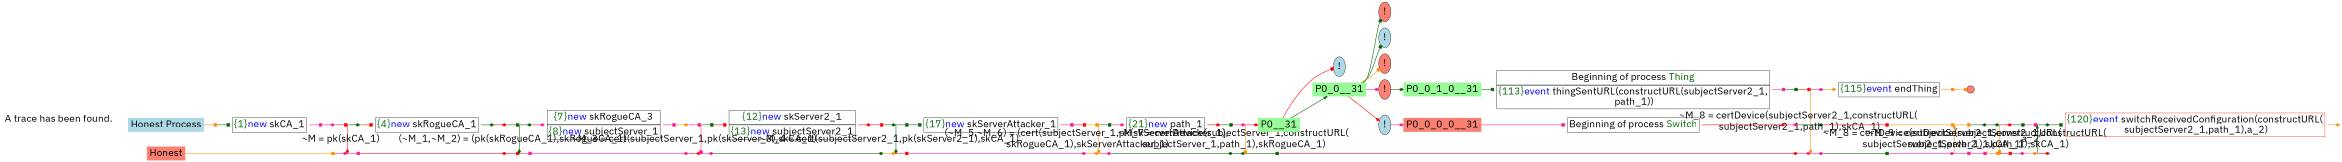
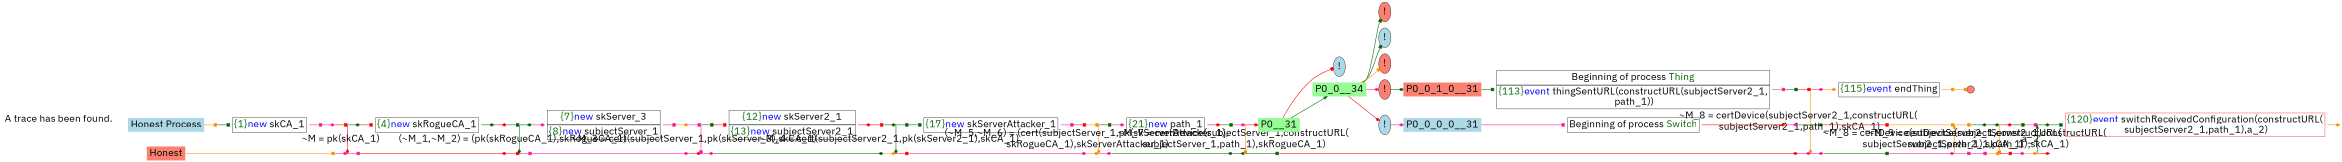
(1339, 89) -> (1339, 89)
(1442, 89) -> (1442, 89)
(621, 117) -> (621, 117)
(1442, 125) -> (1442, 125)
